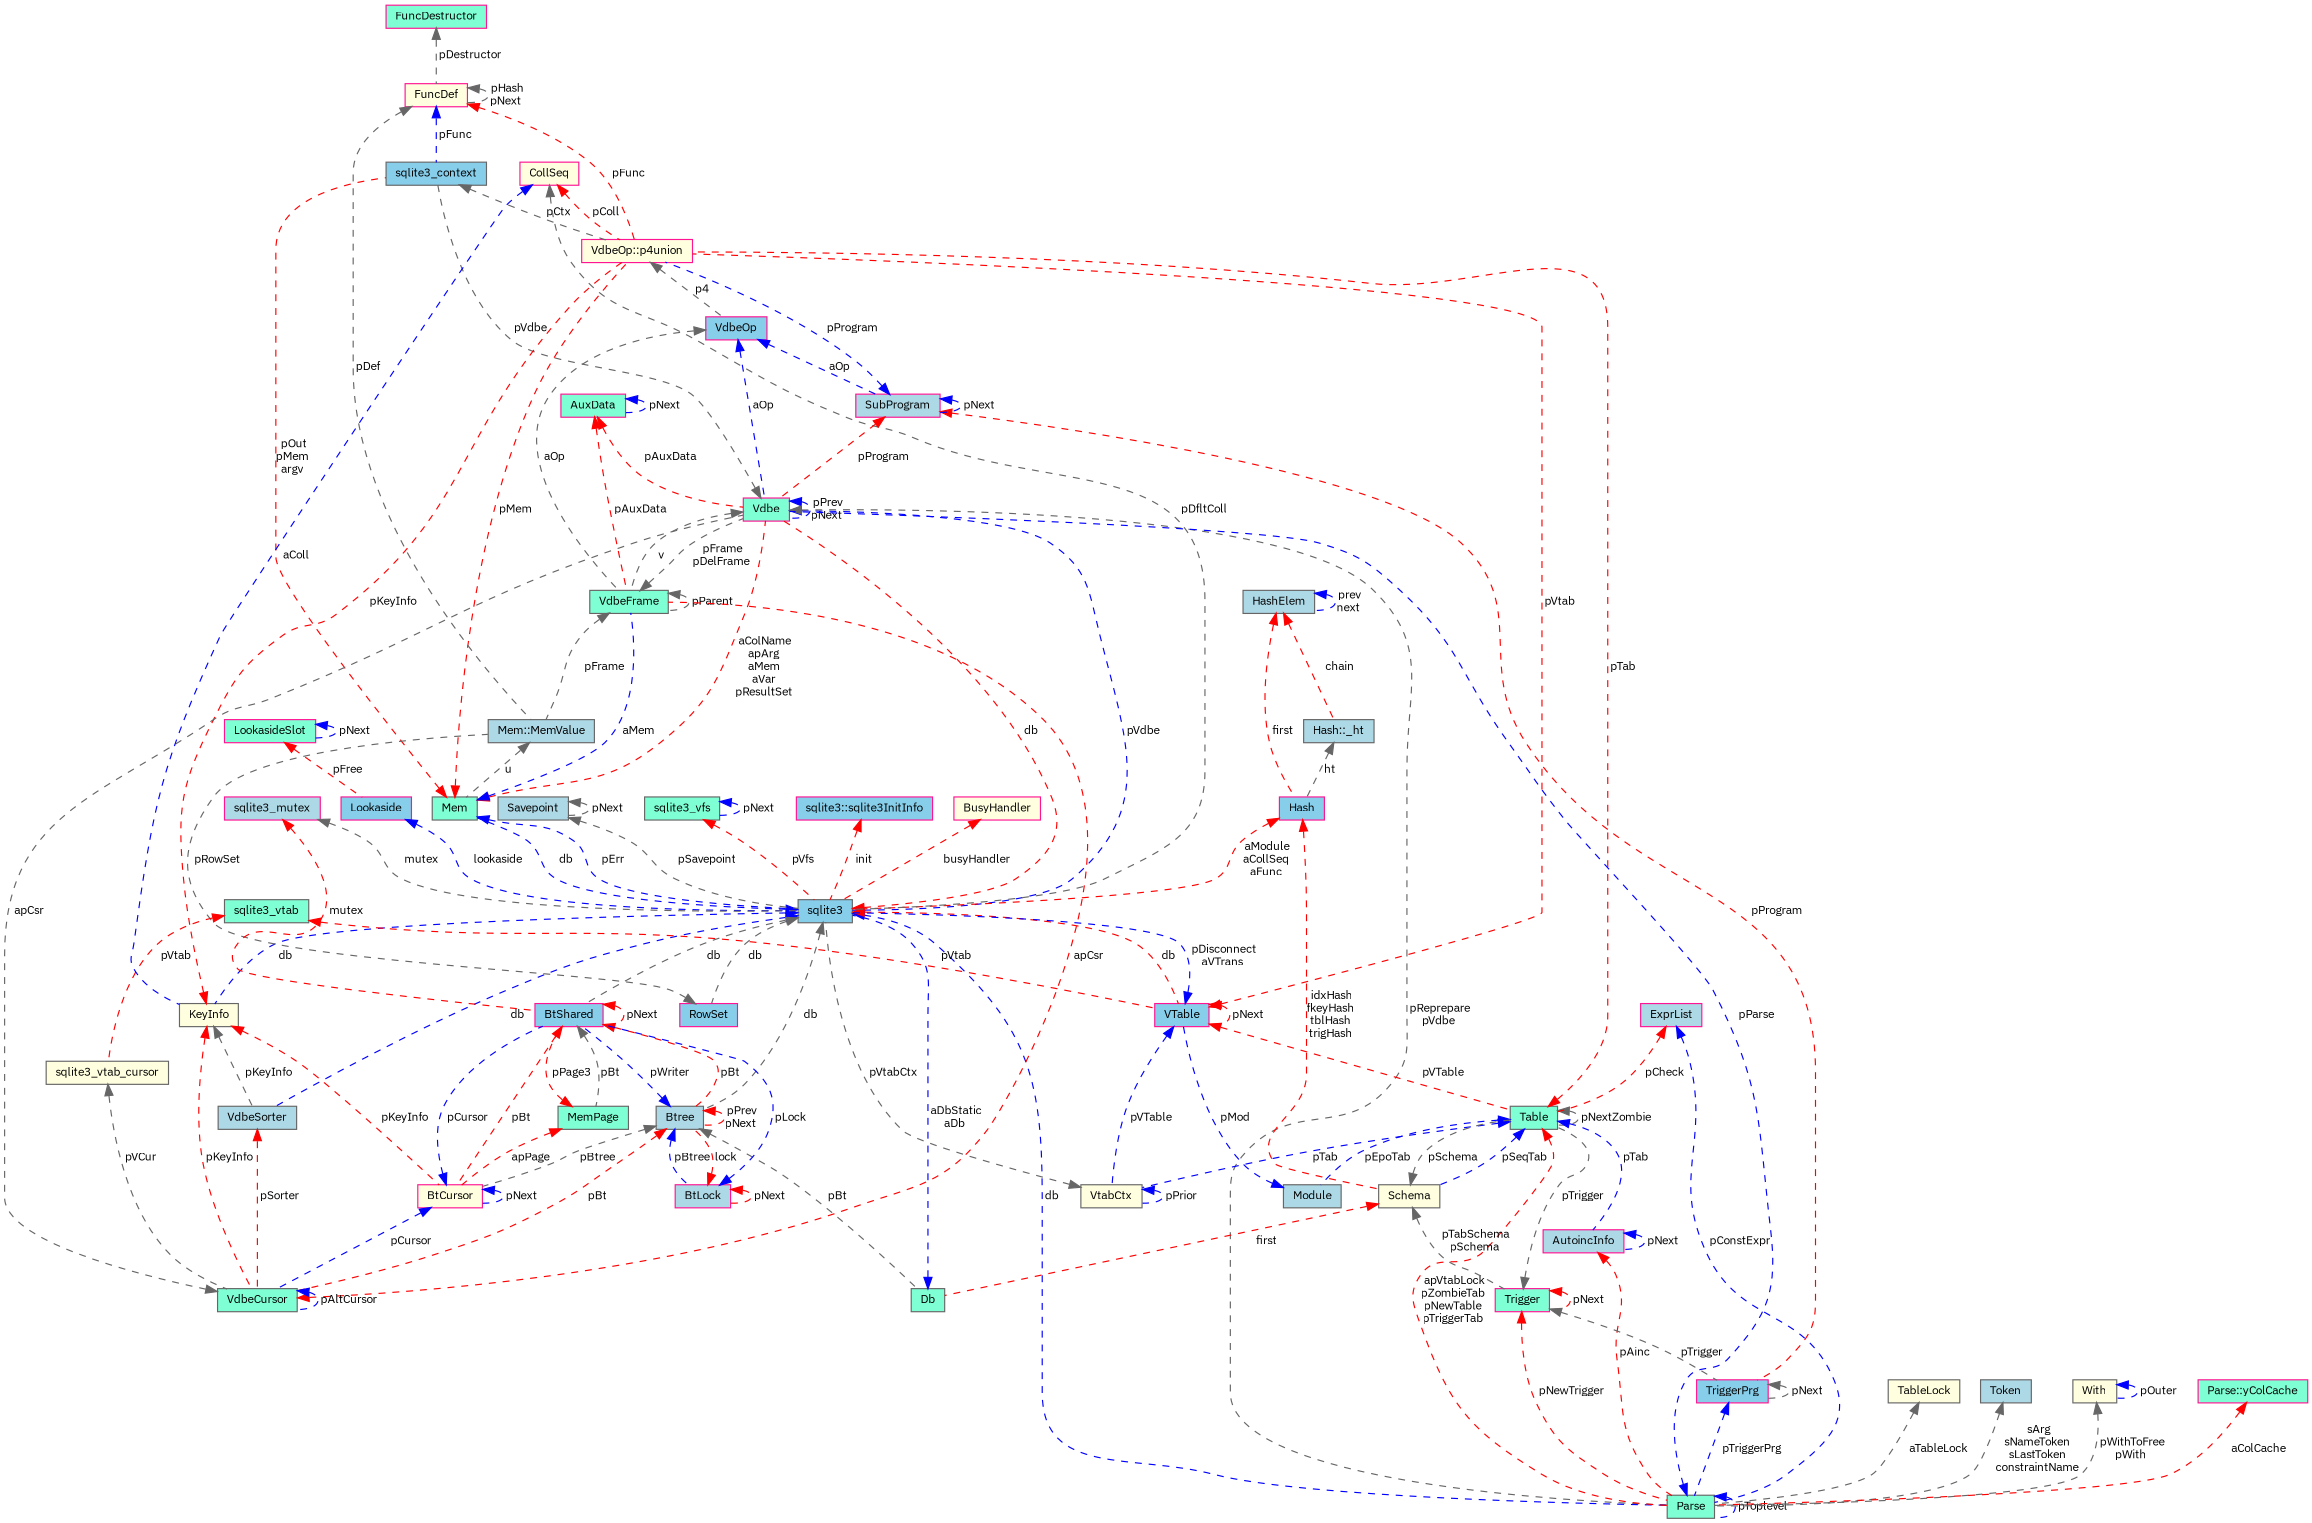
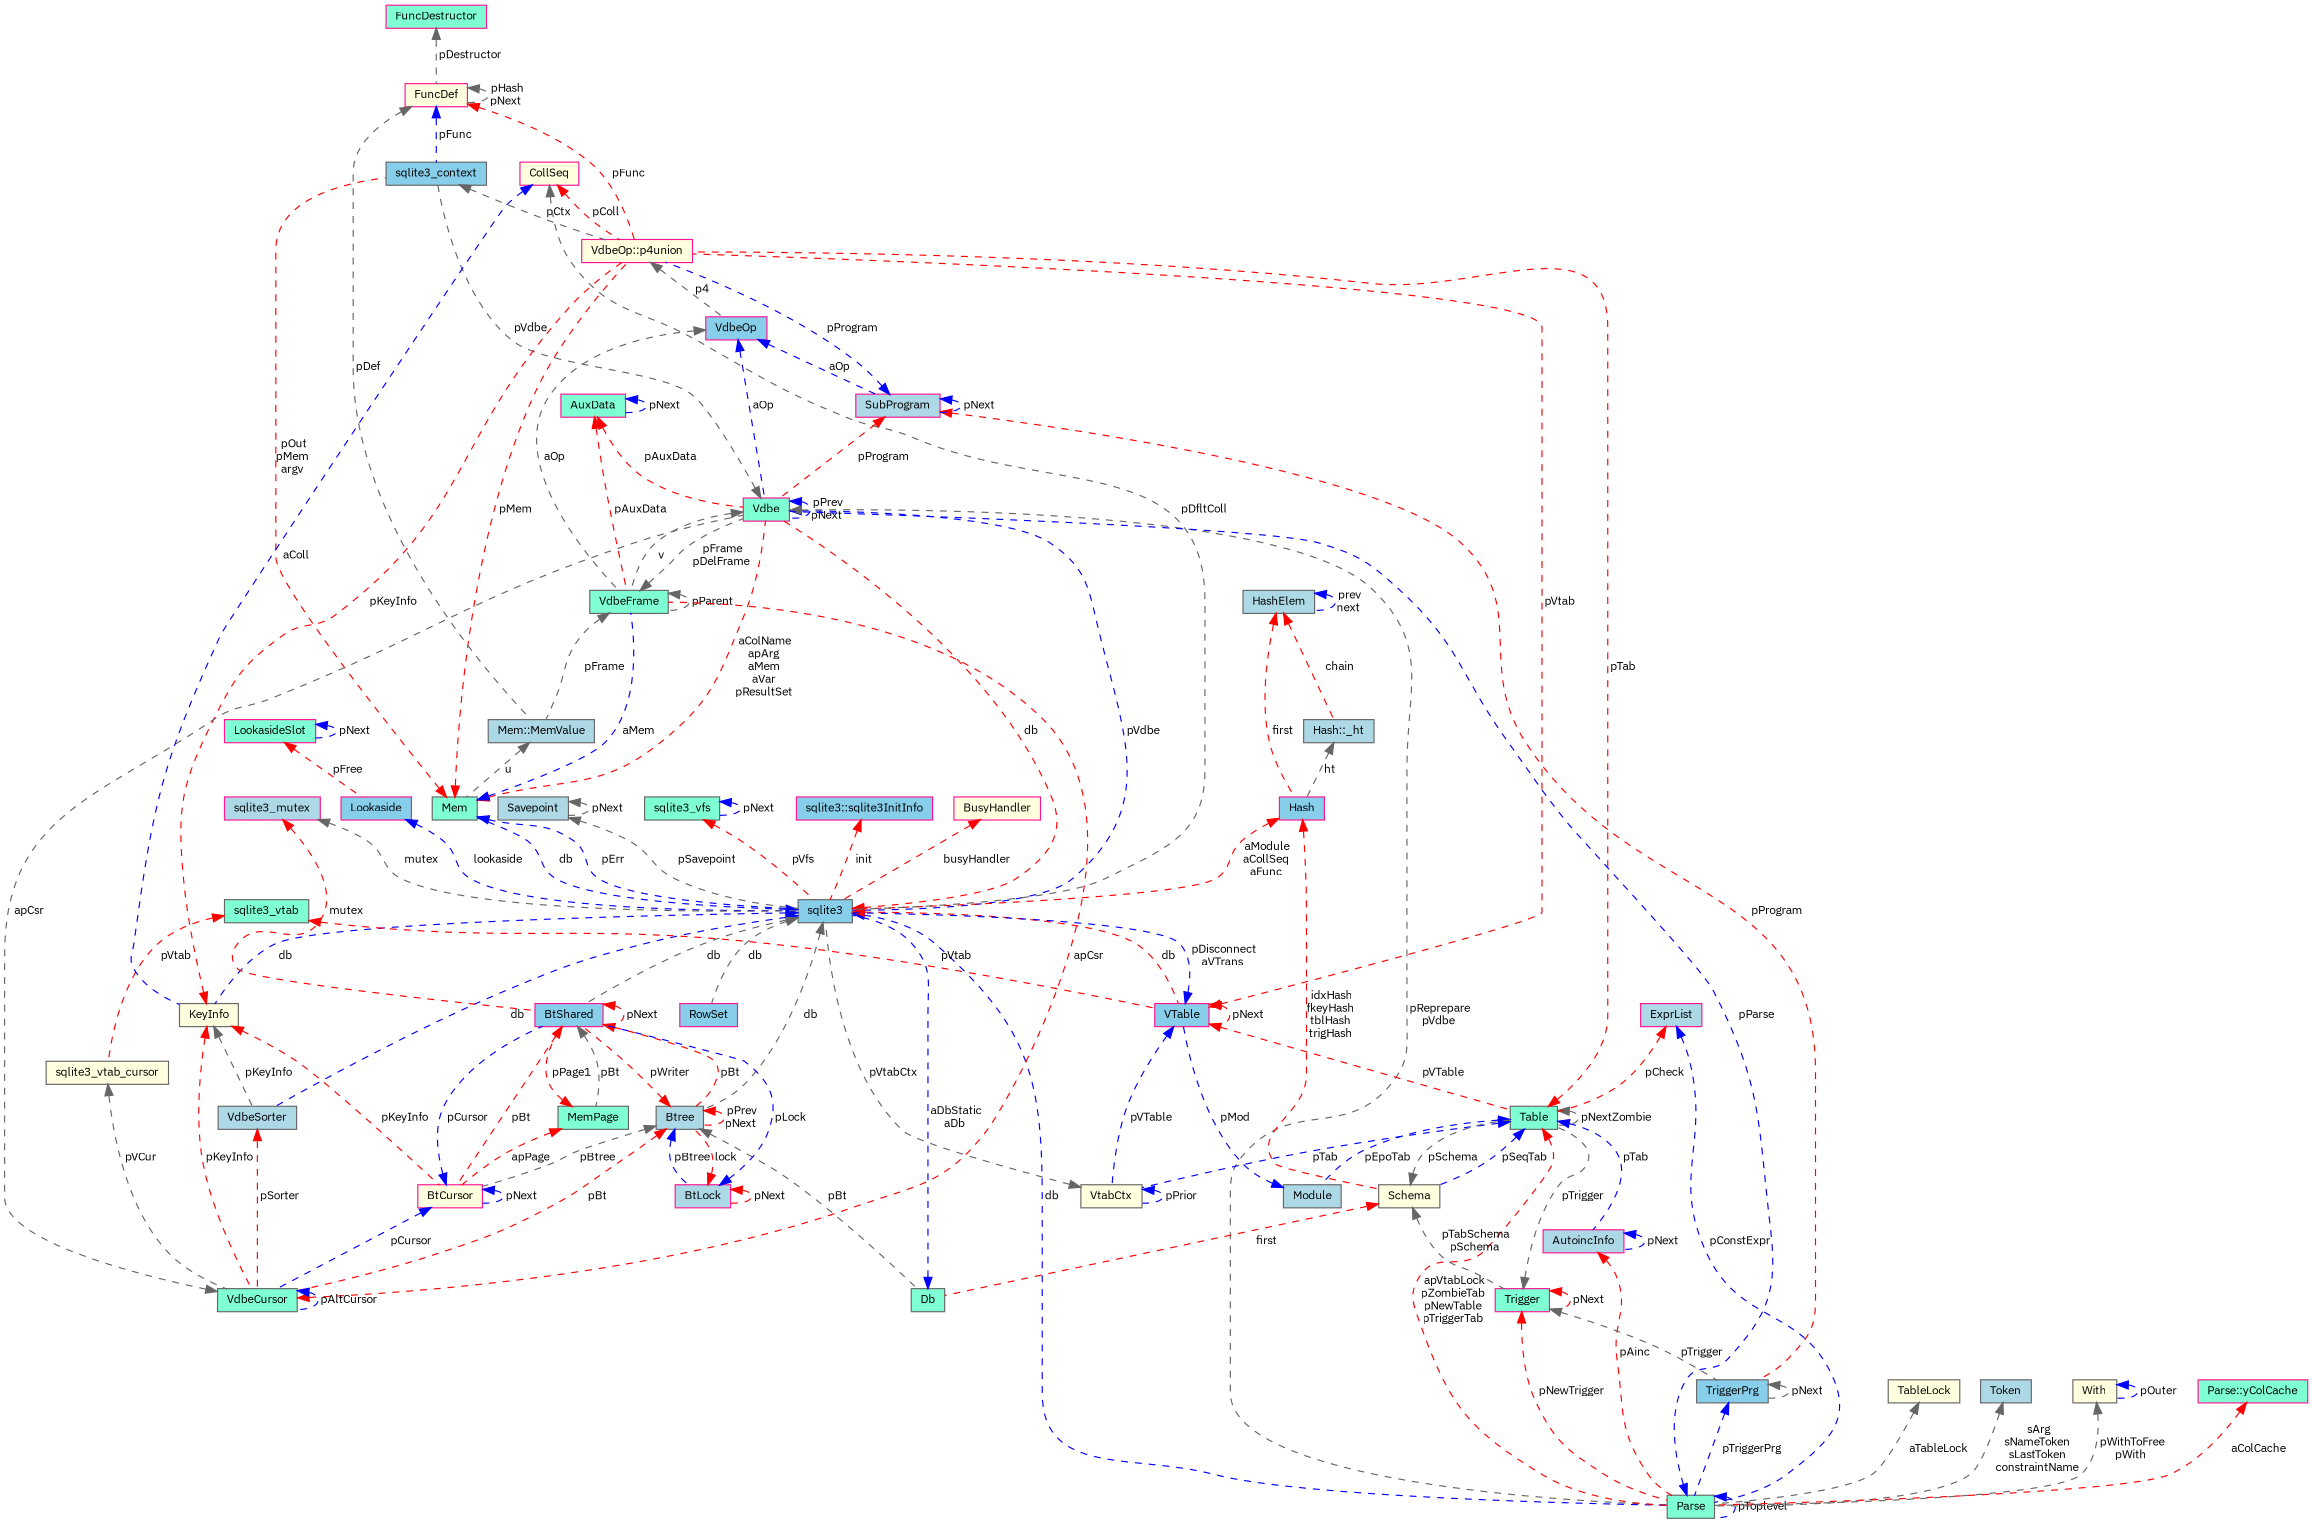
(261, 940) -> none
(624, 1061) -> (624, 1061)
(571, 1073) -> (571, 1073)
(1732, 1391) -> (1732, 1391)
